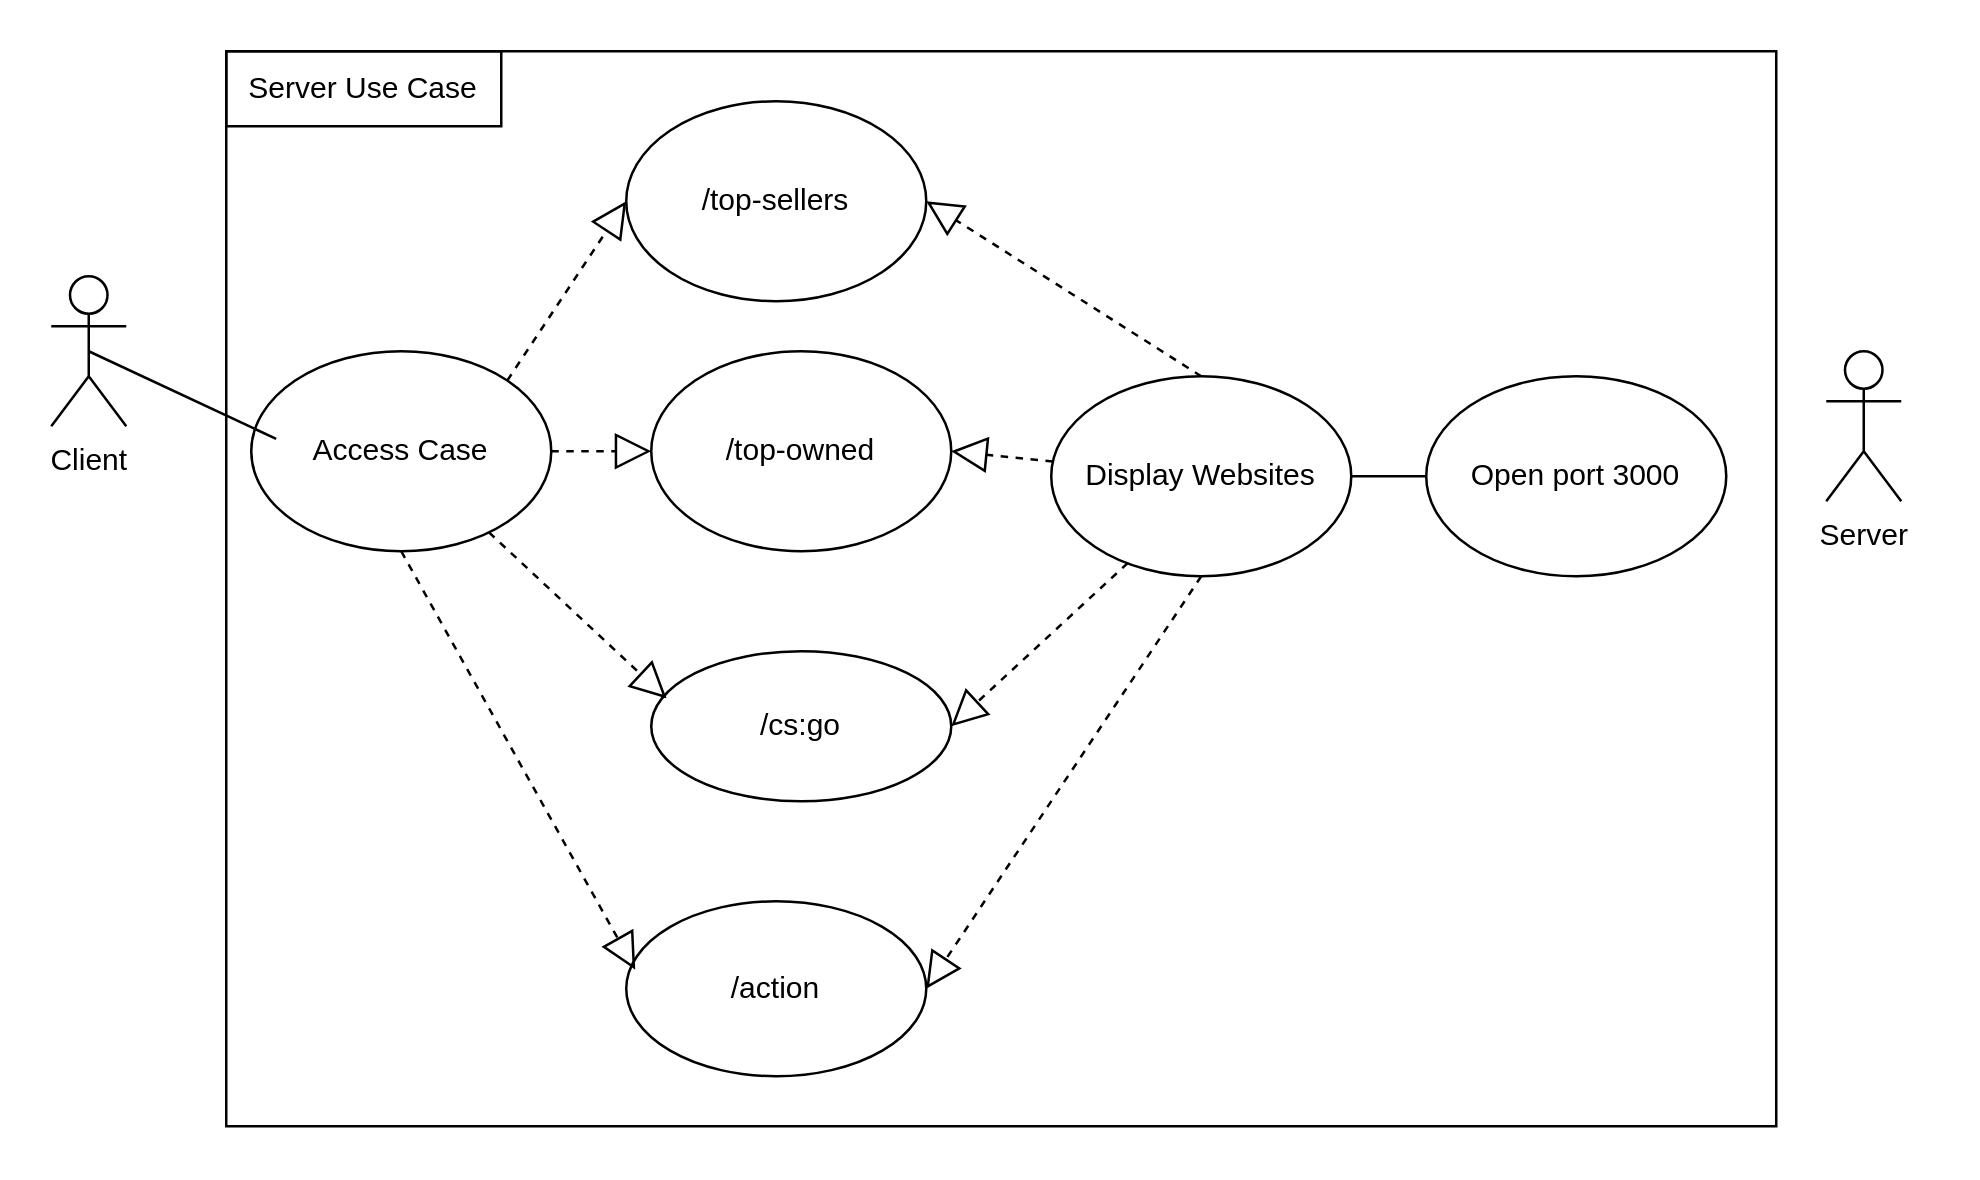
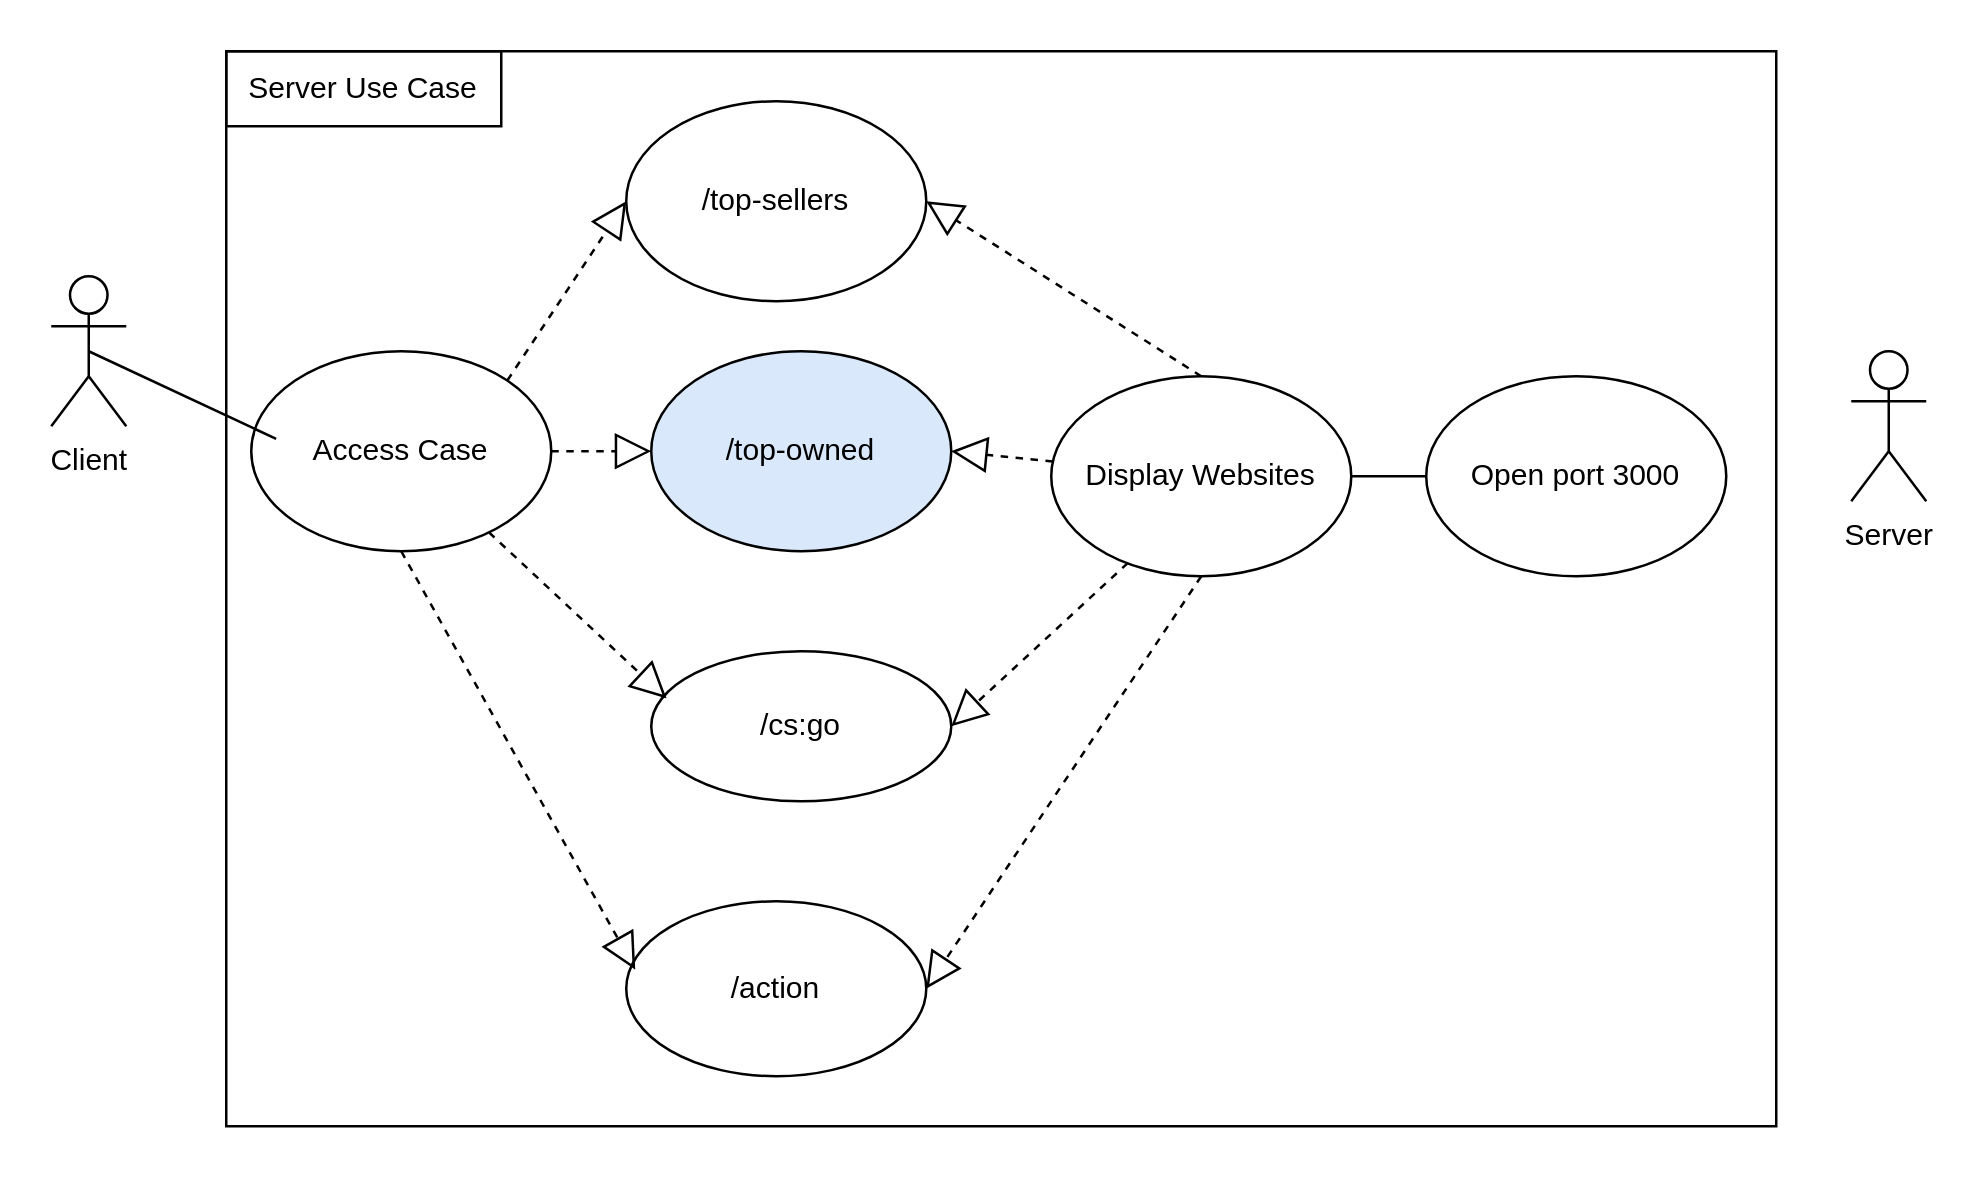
(1864, 426) -> (1889, 426)
(801, 451) -> (801, 451)
